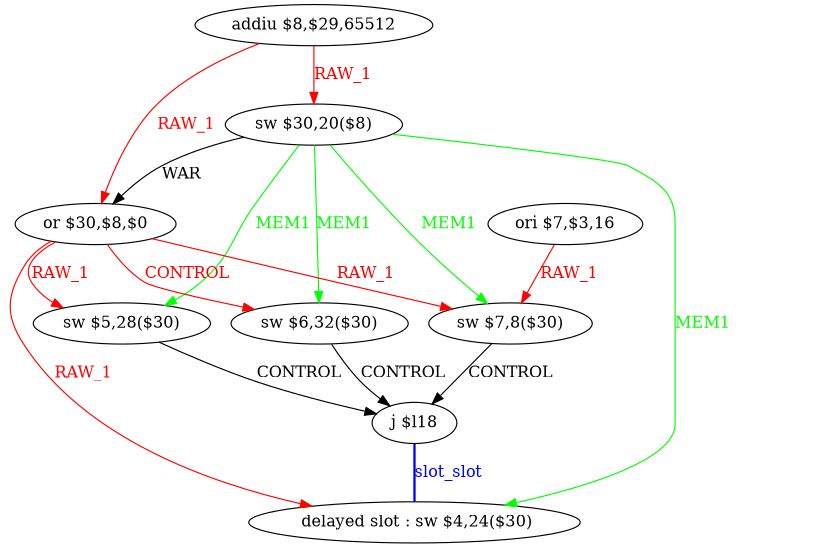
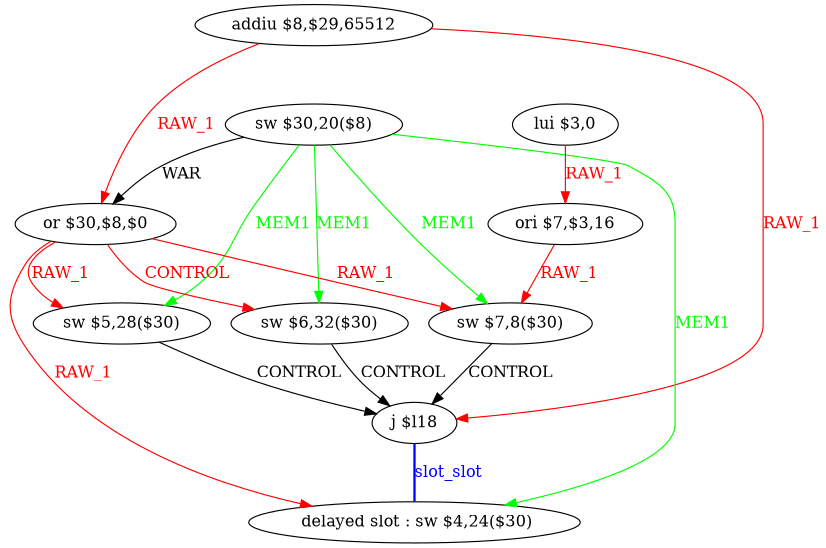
(314, 69) -> (763, 205)
none -> (565, 125)
